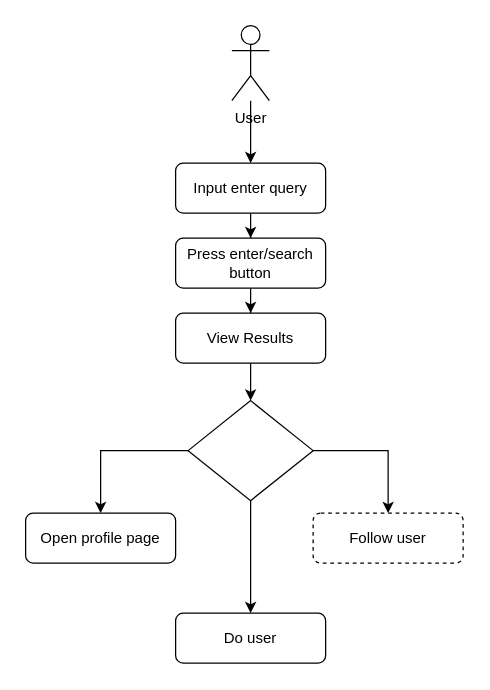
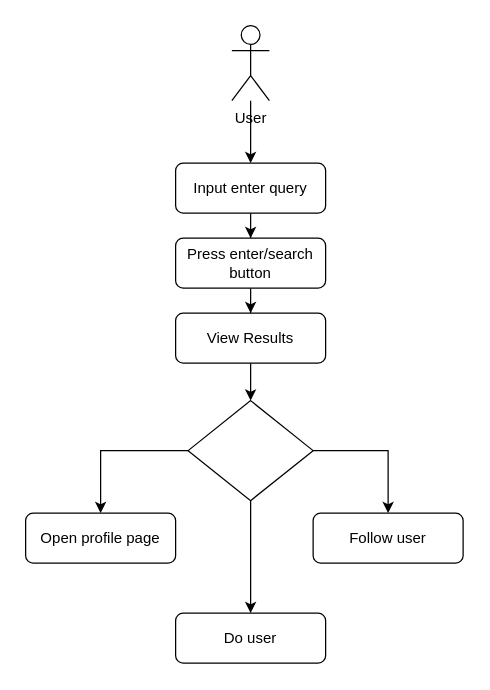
(388, 538) -> (388, 538)
